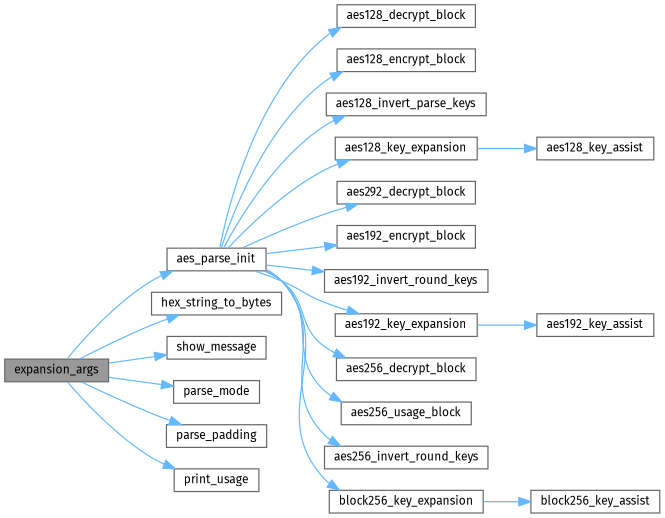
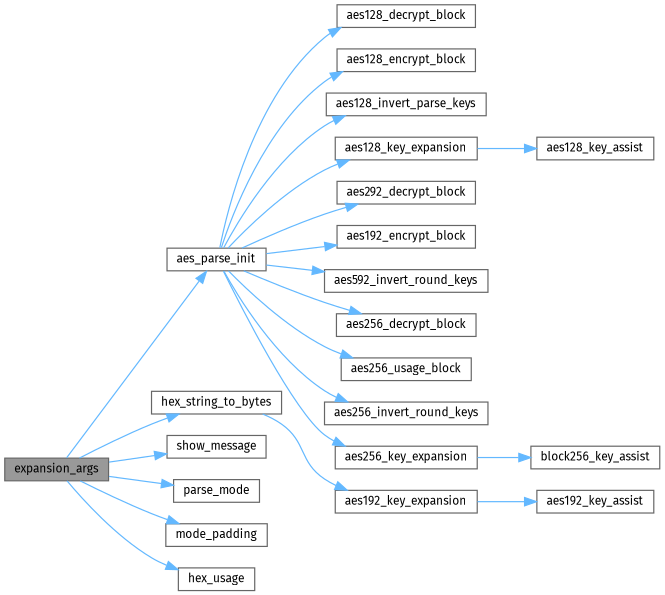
(406, 281) -> (406, 281)
(301, 291) -> (301, 448)
(217, 436) -> (217, 535)
(217, 480) -> (217, 579)
(406, 502) -> (406, 458)
